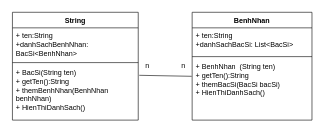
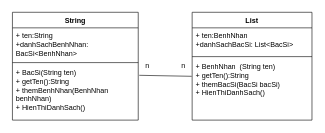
(252, 21) -> (252, 21)
(246, 41) -> (246, 41)
